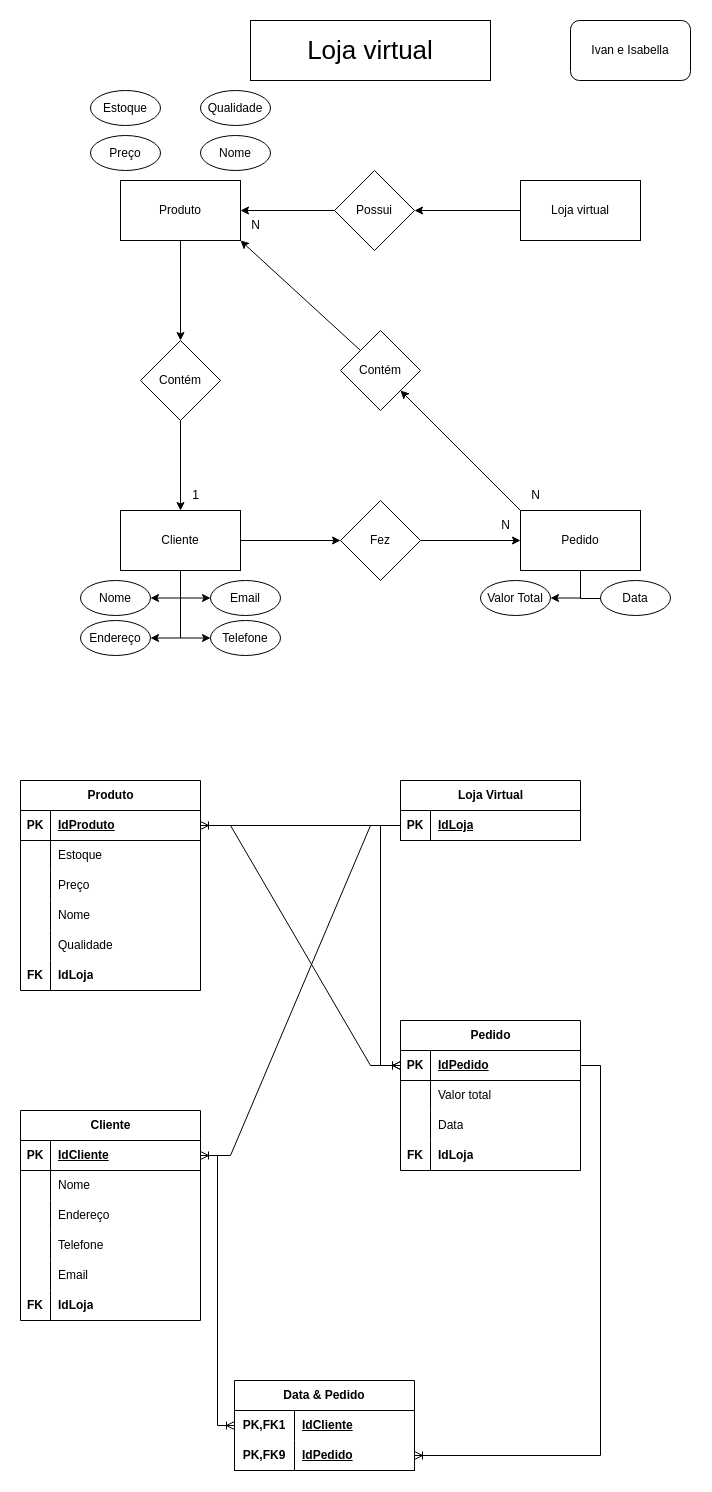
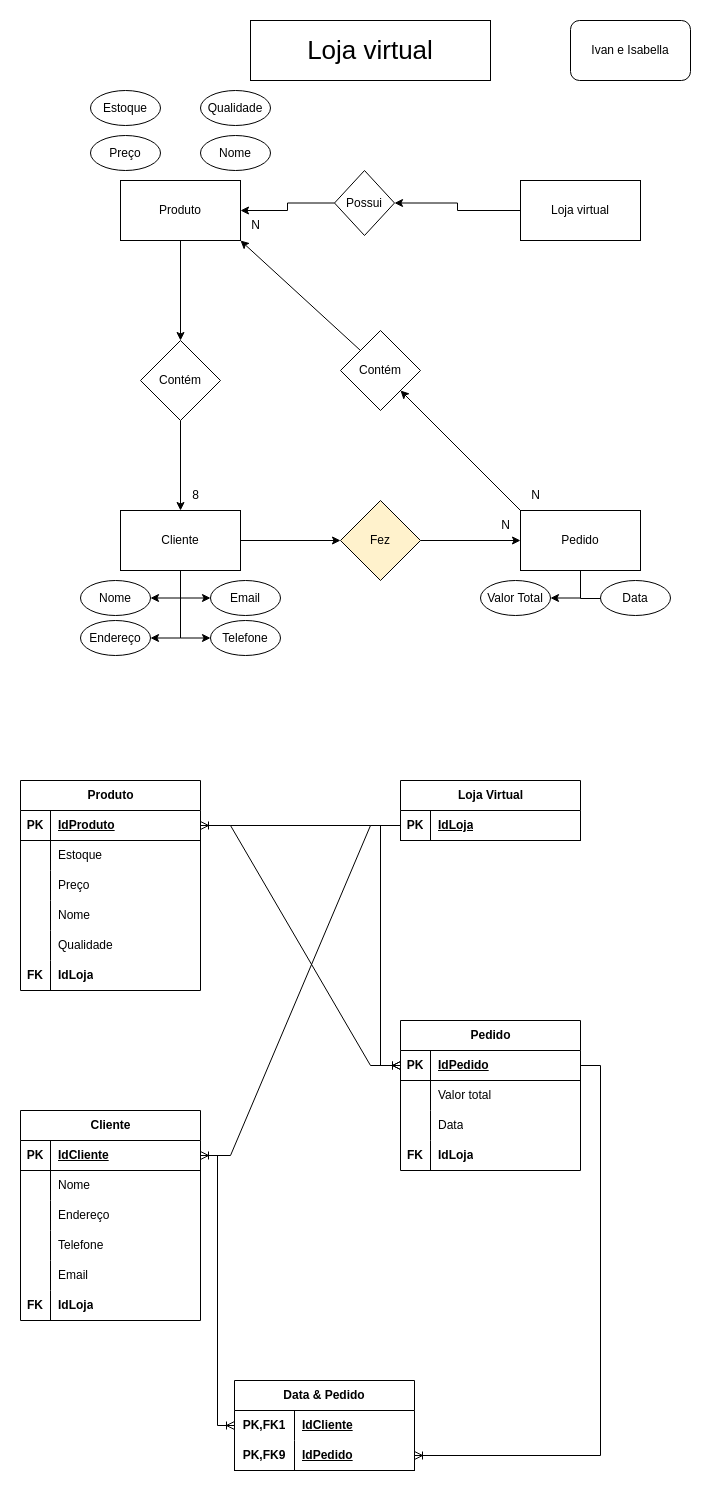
(375, 211) -> (365, 203)
(196, 496) -> (196, 496)
(381, 541) -> (381, 541)
